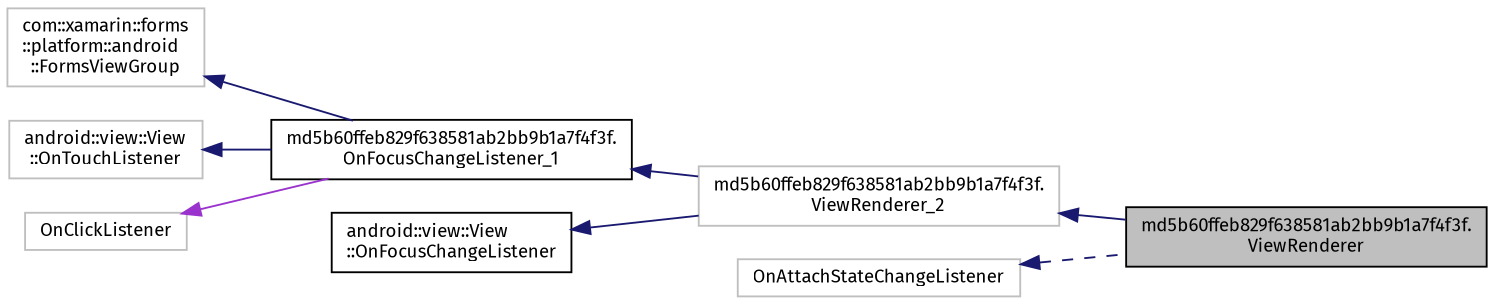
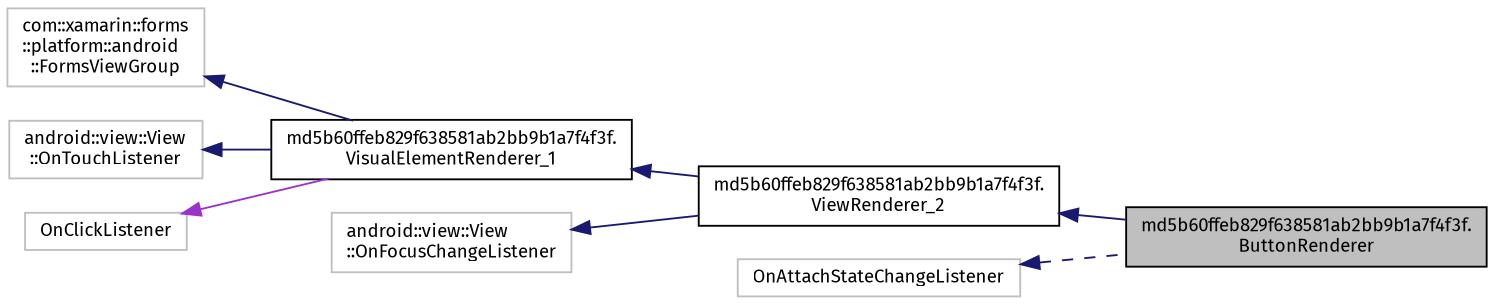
(452, 150) -> (452, 150)
(879, 196) -> (879, 196)
(1306, 237) -> (1306, 237)
(452, 243) -> (452, 243)
